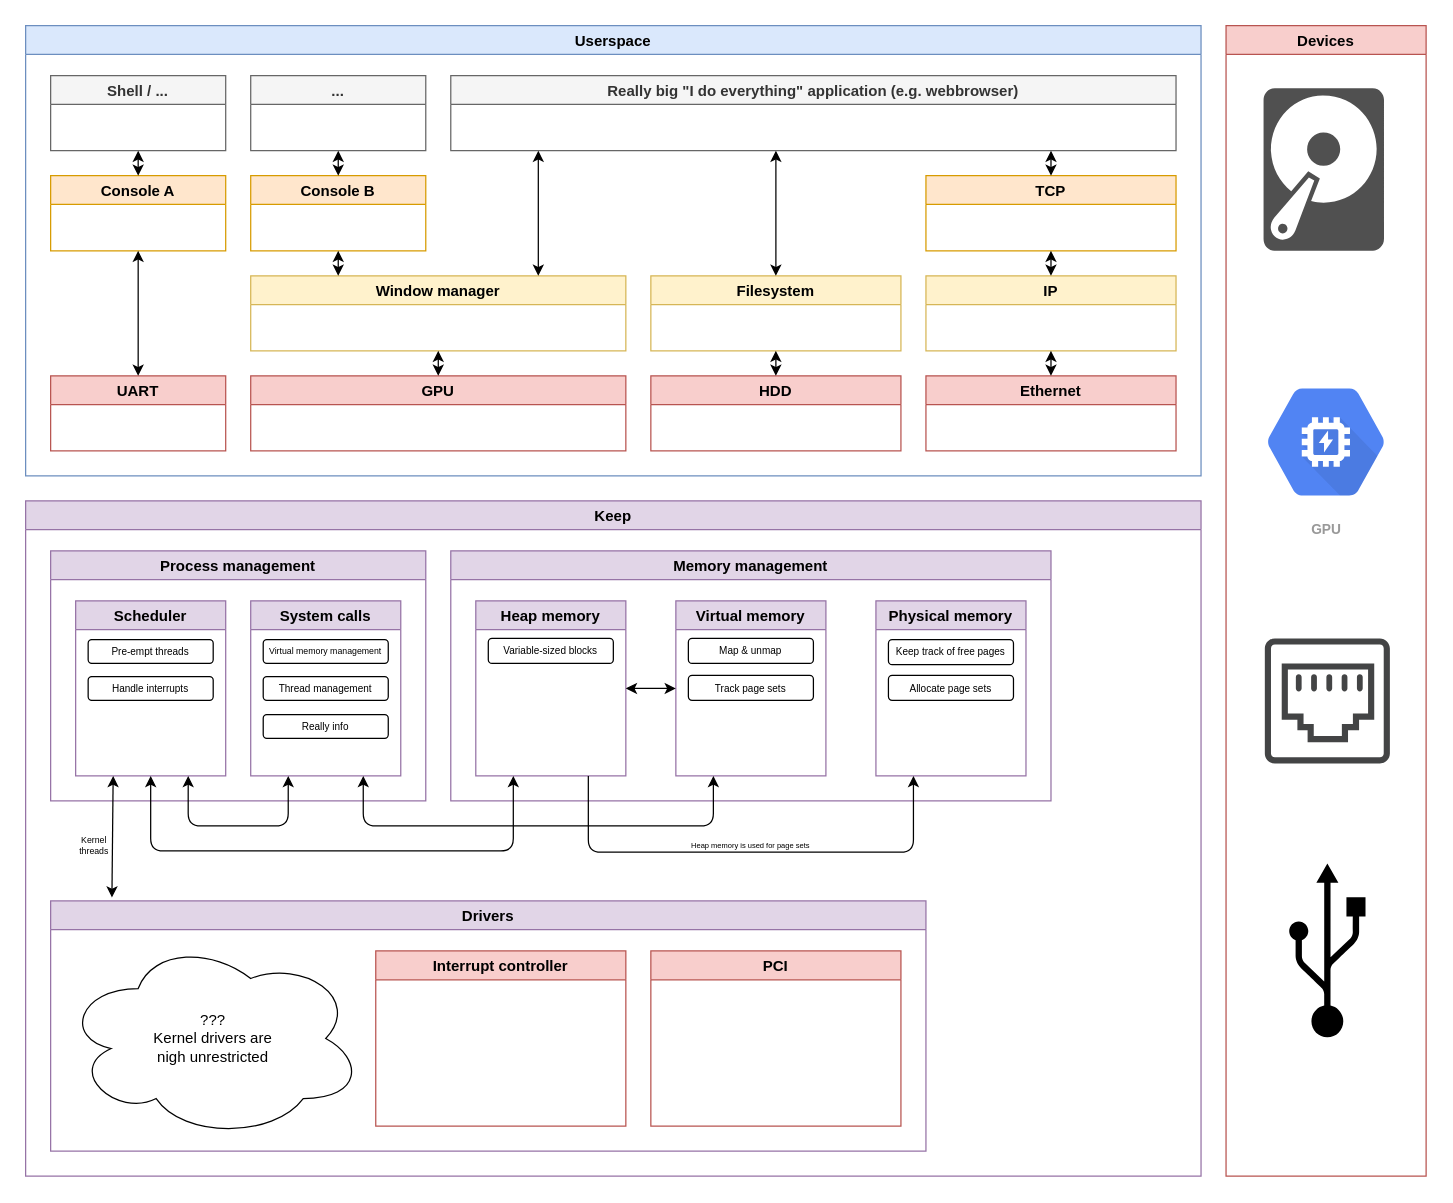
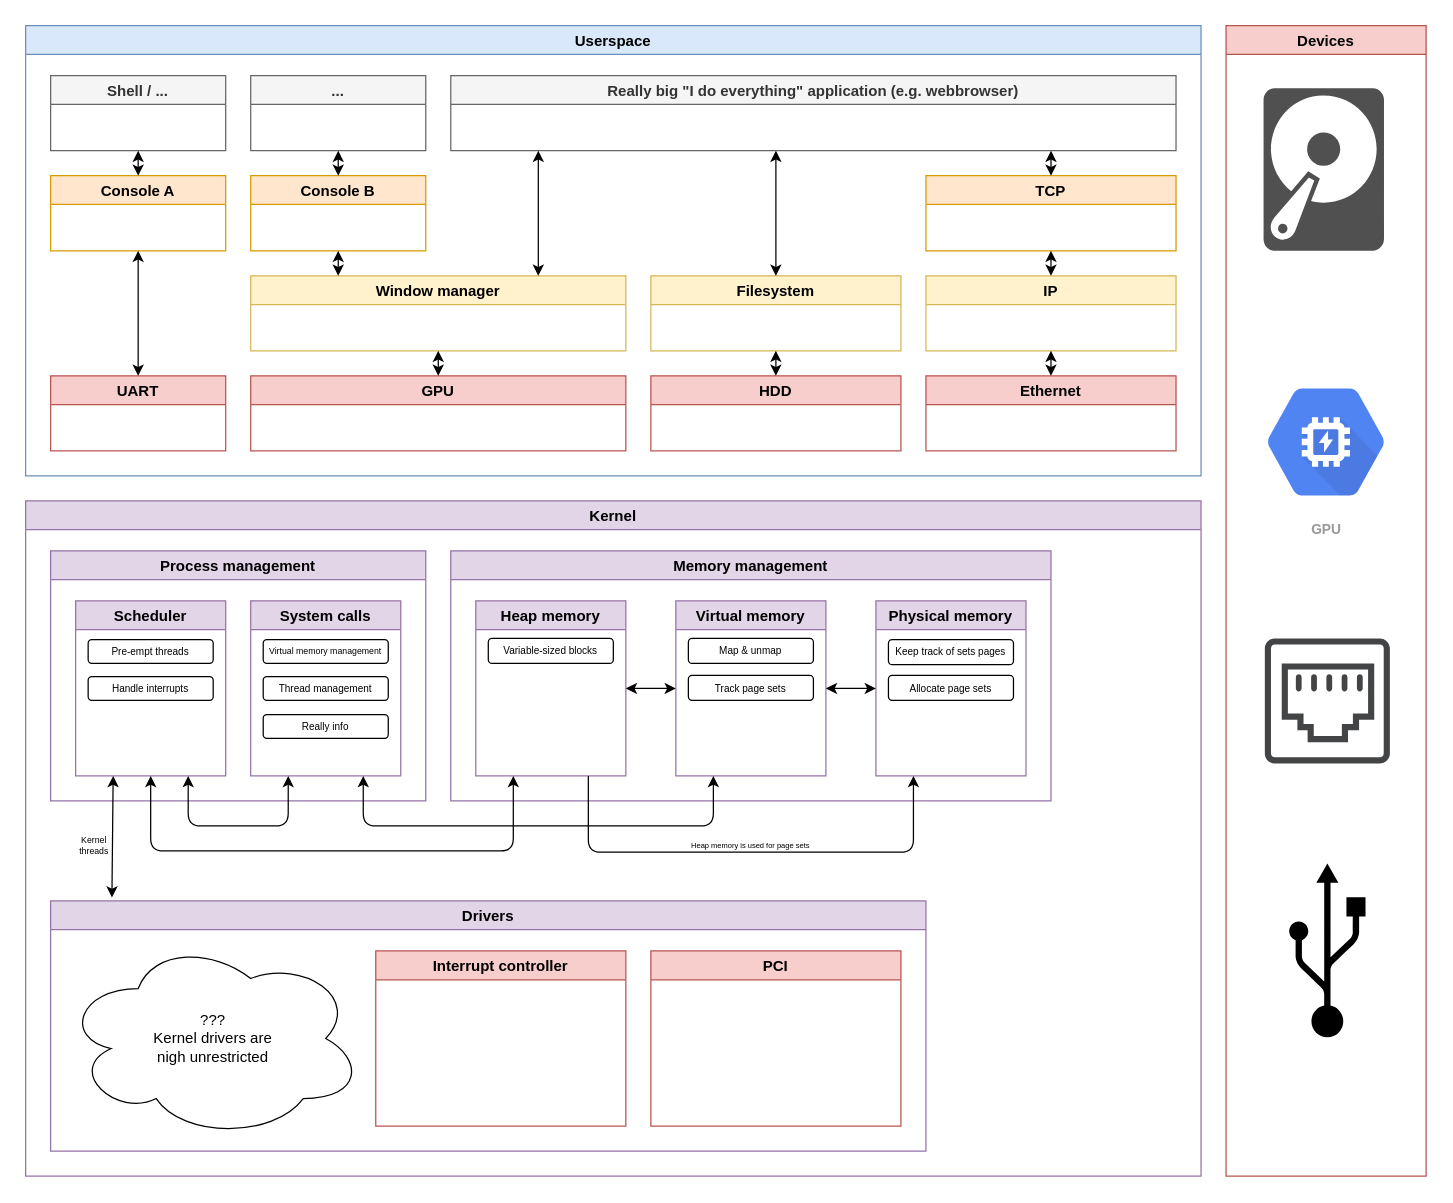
(613, 516) -> (613, 516)
(951, 652) -> (951, 652)
none -> (851, 688)
